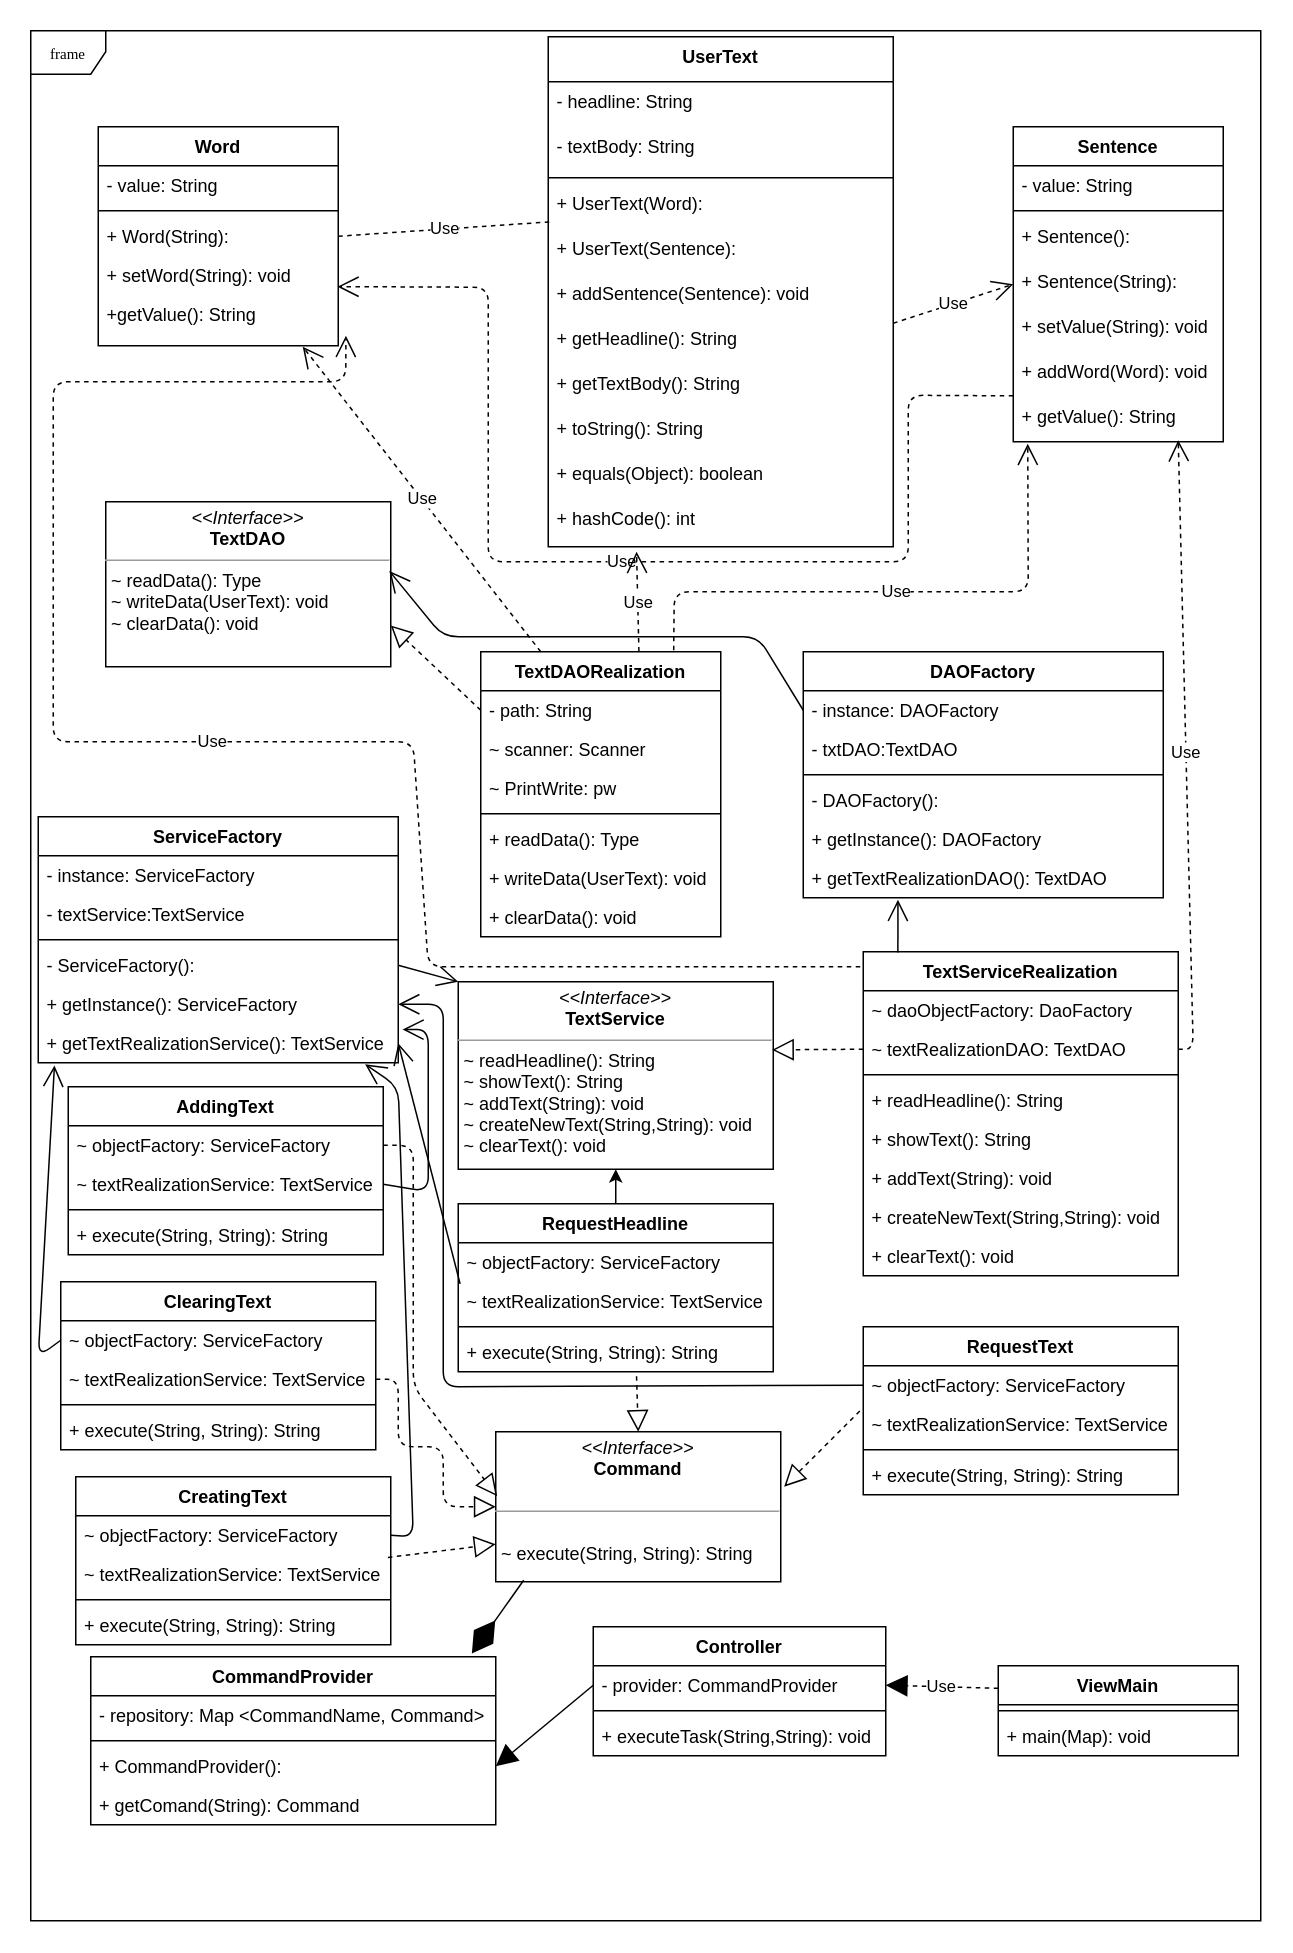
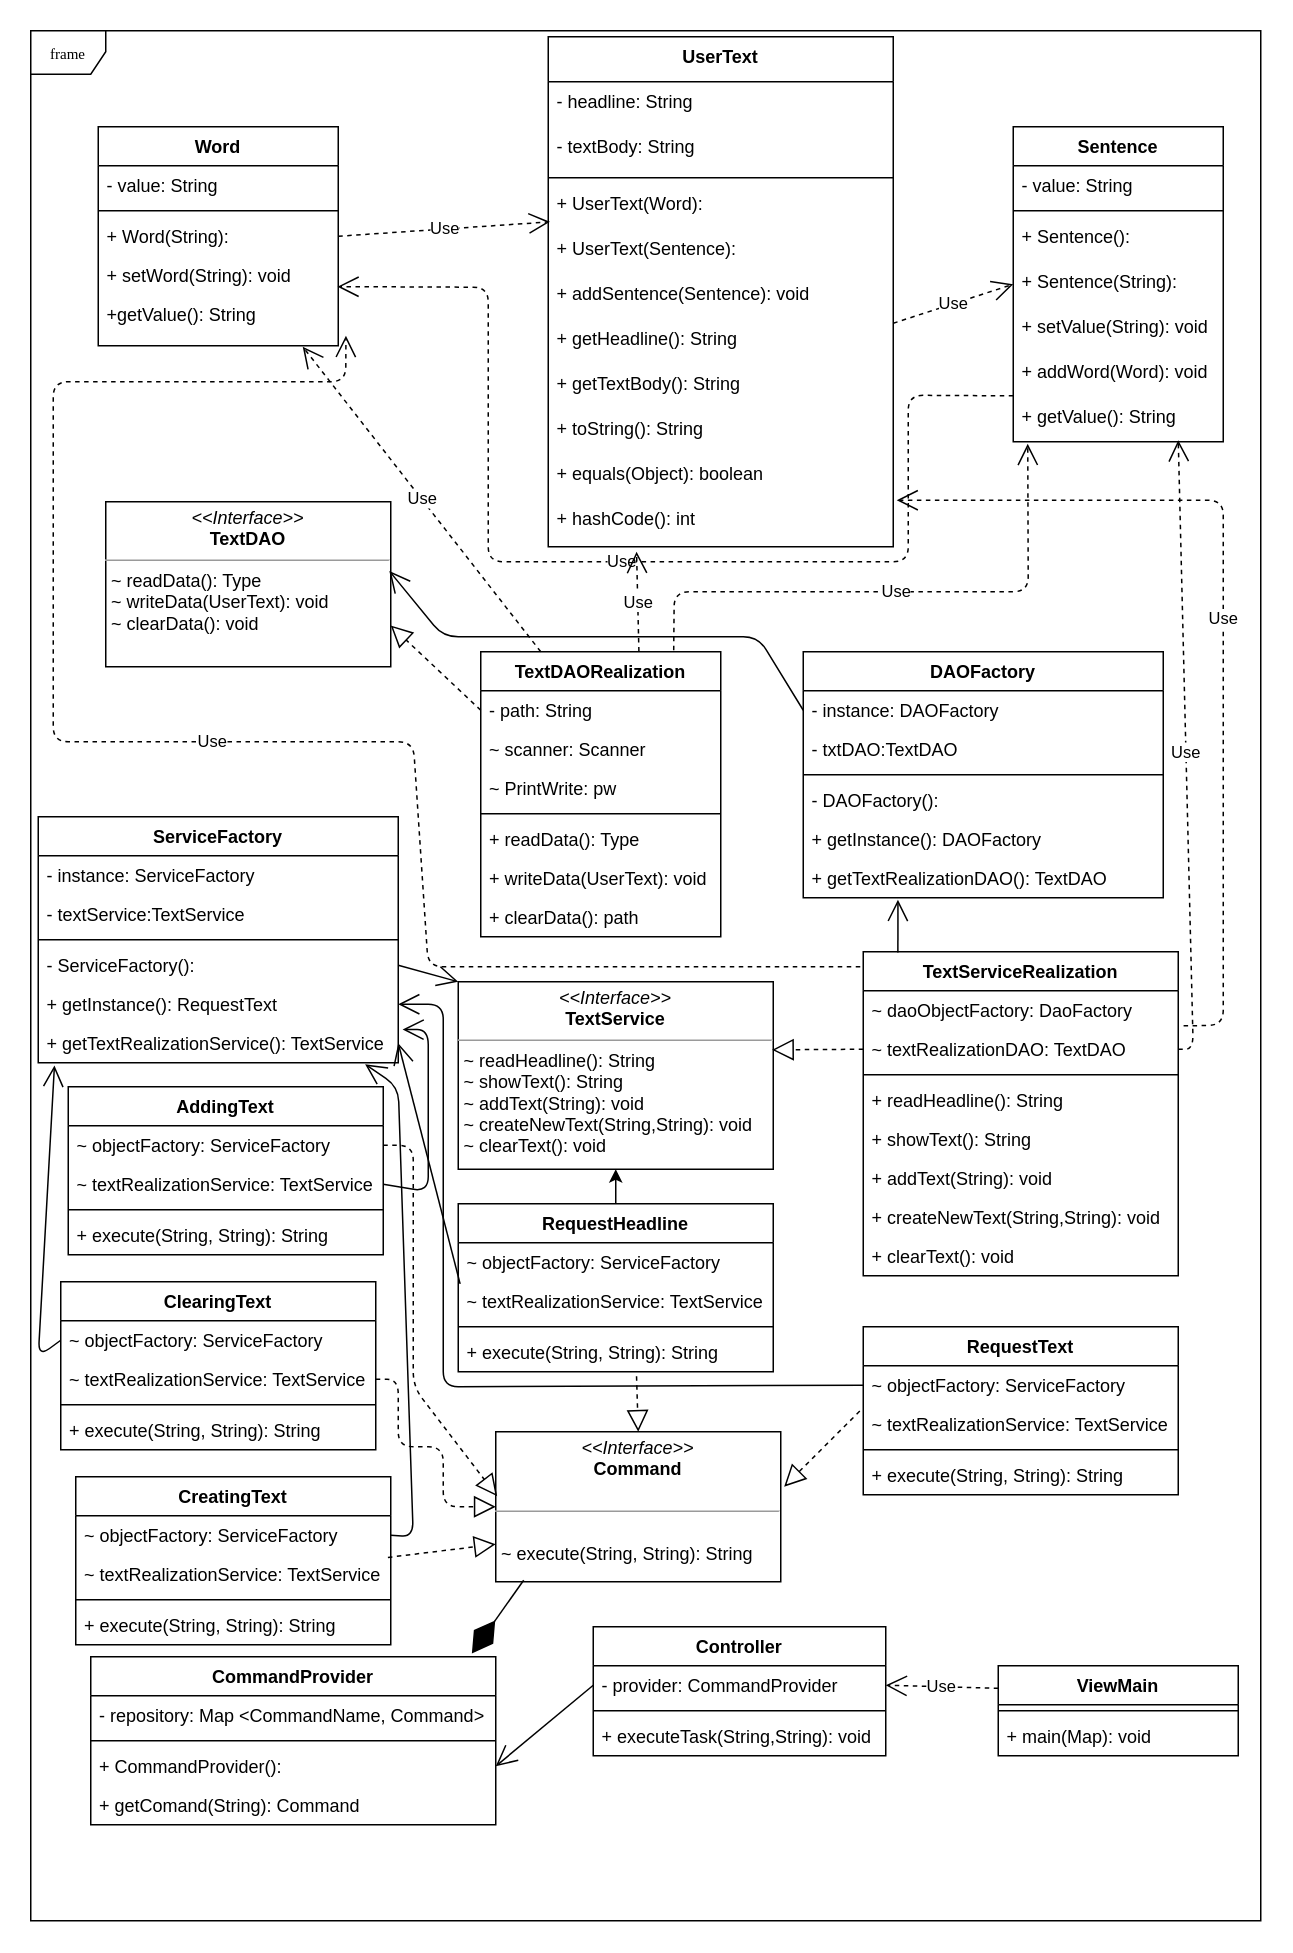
(542, 222) -> (542, 222)
none -> (1223, 621)
(573, 918) -> (575, 918)
(193, 1005) -> (181, 1005)
(908, 1686) -> (899, 1686)
(514, 1751) -> (507, 1757)
